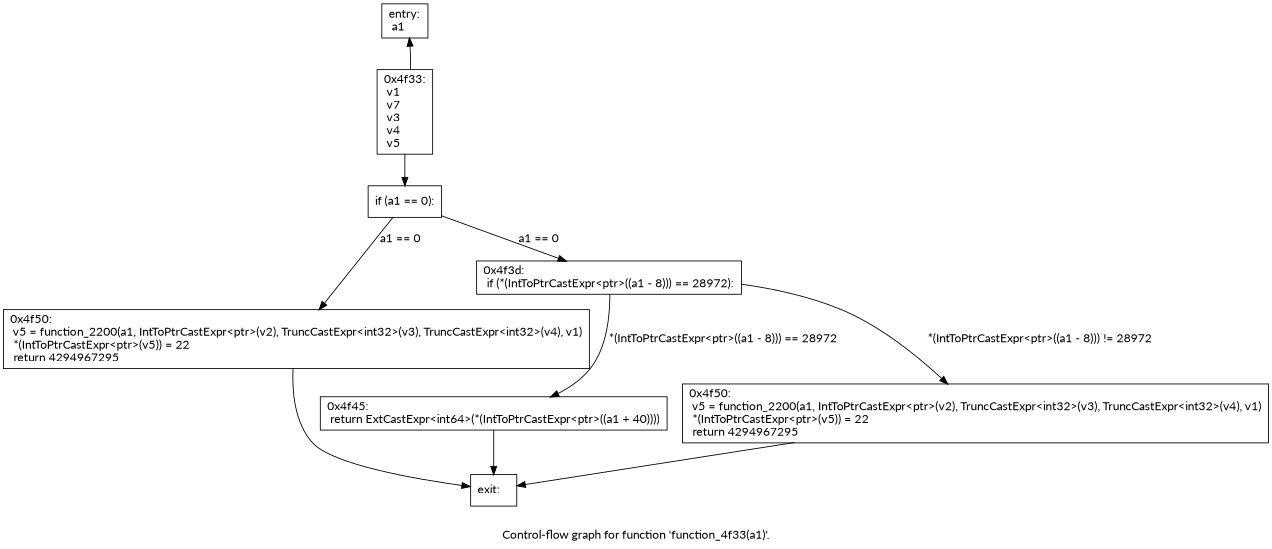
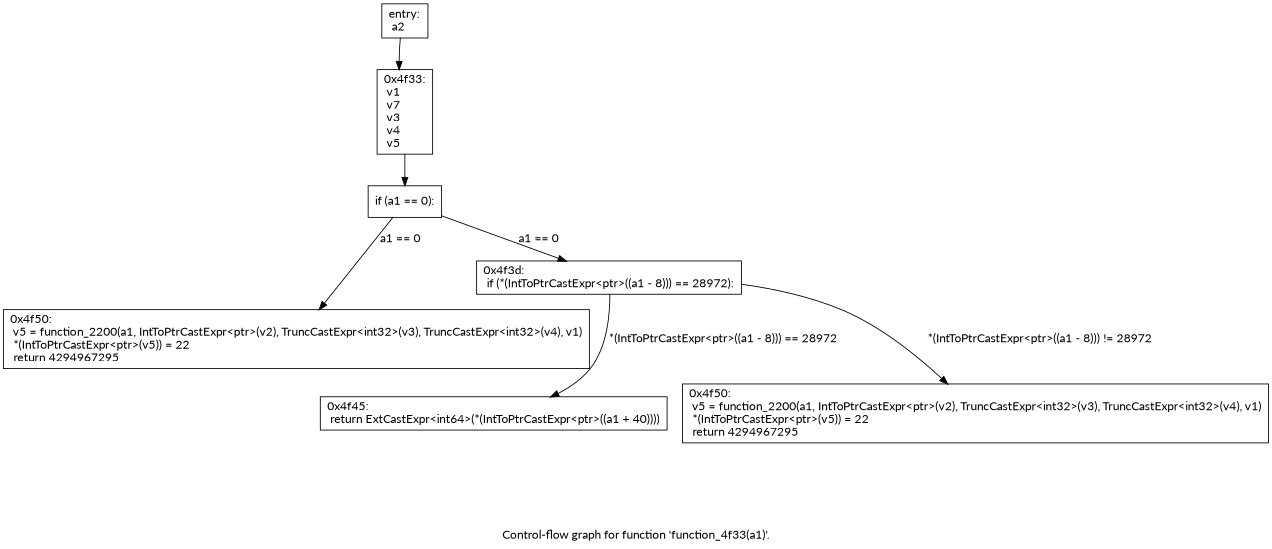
(397, 27) -> (397, 27)
(411, 58) -> (399, 50)
(494, 490) -> none
